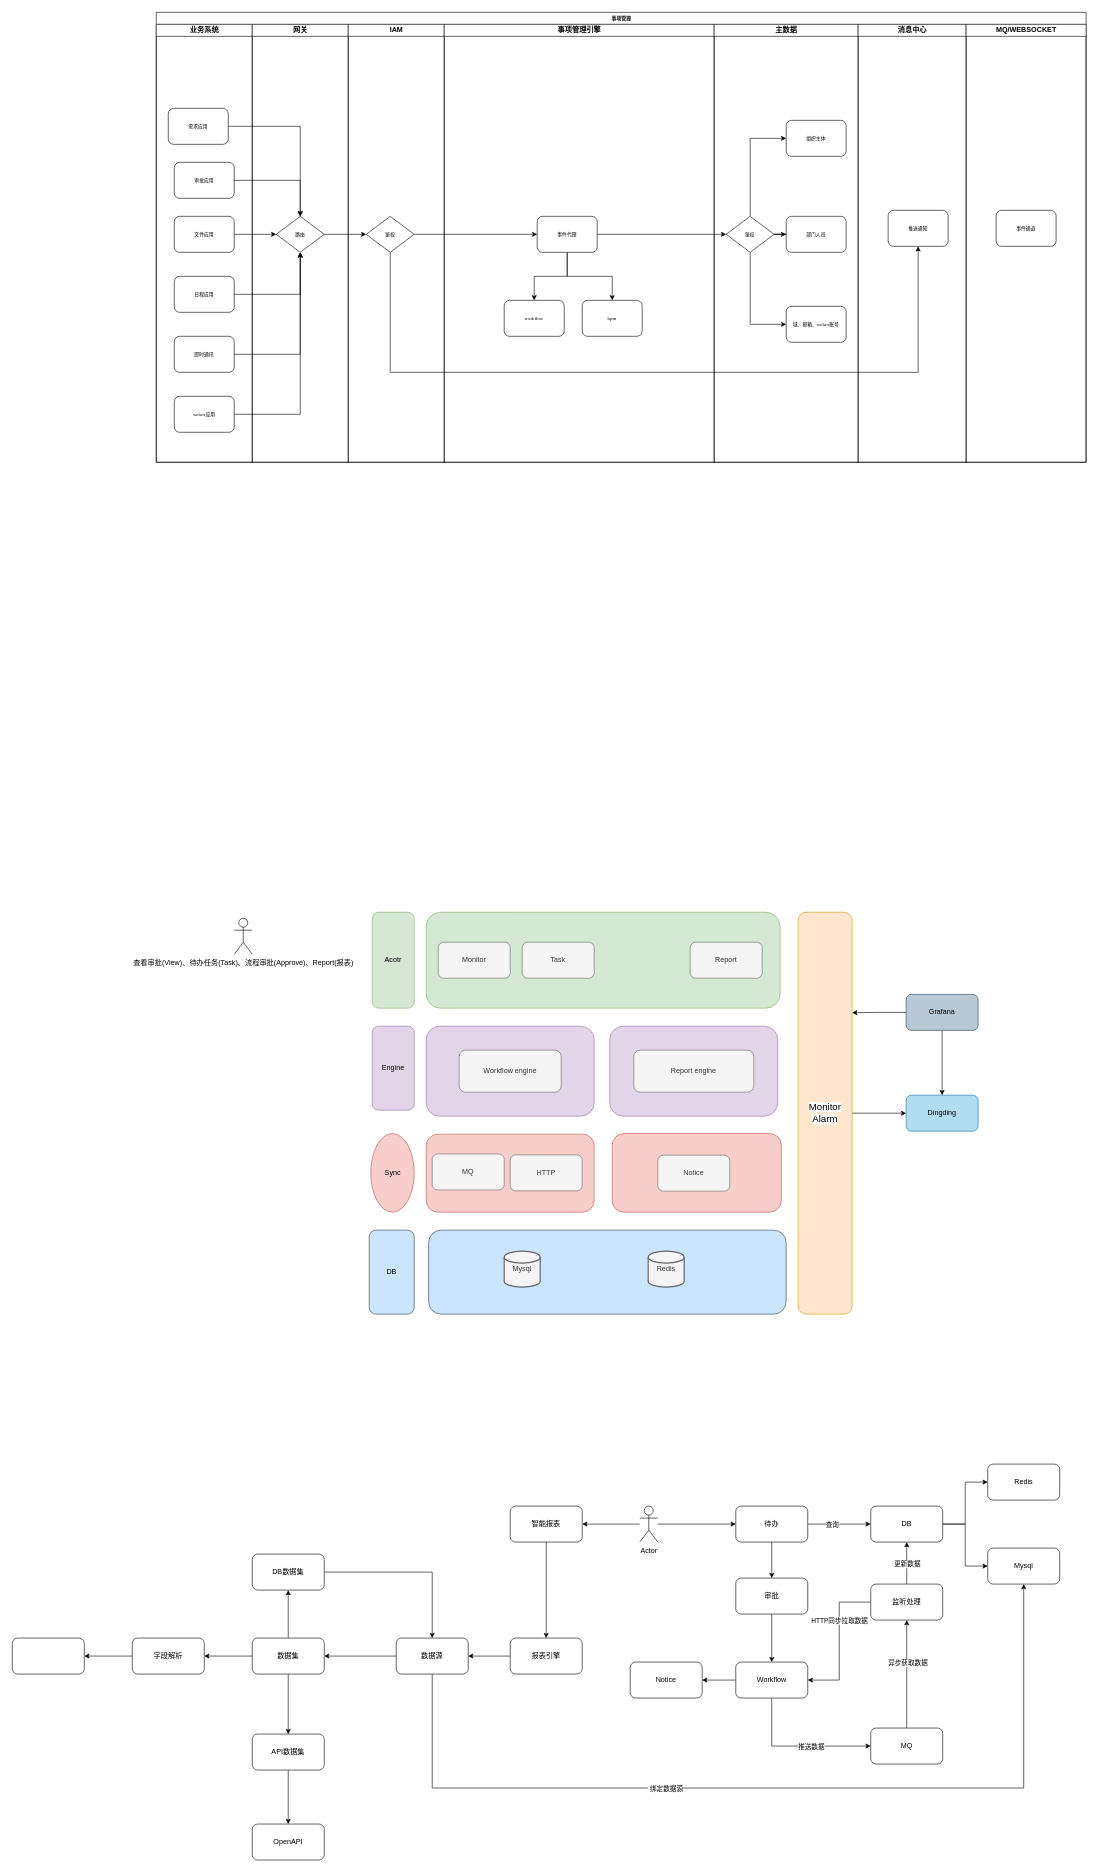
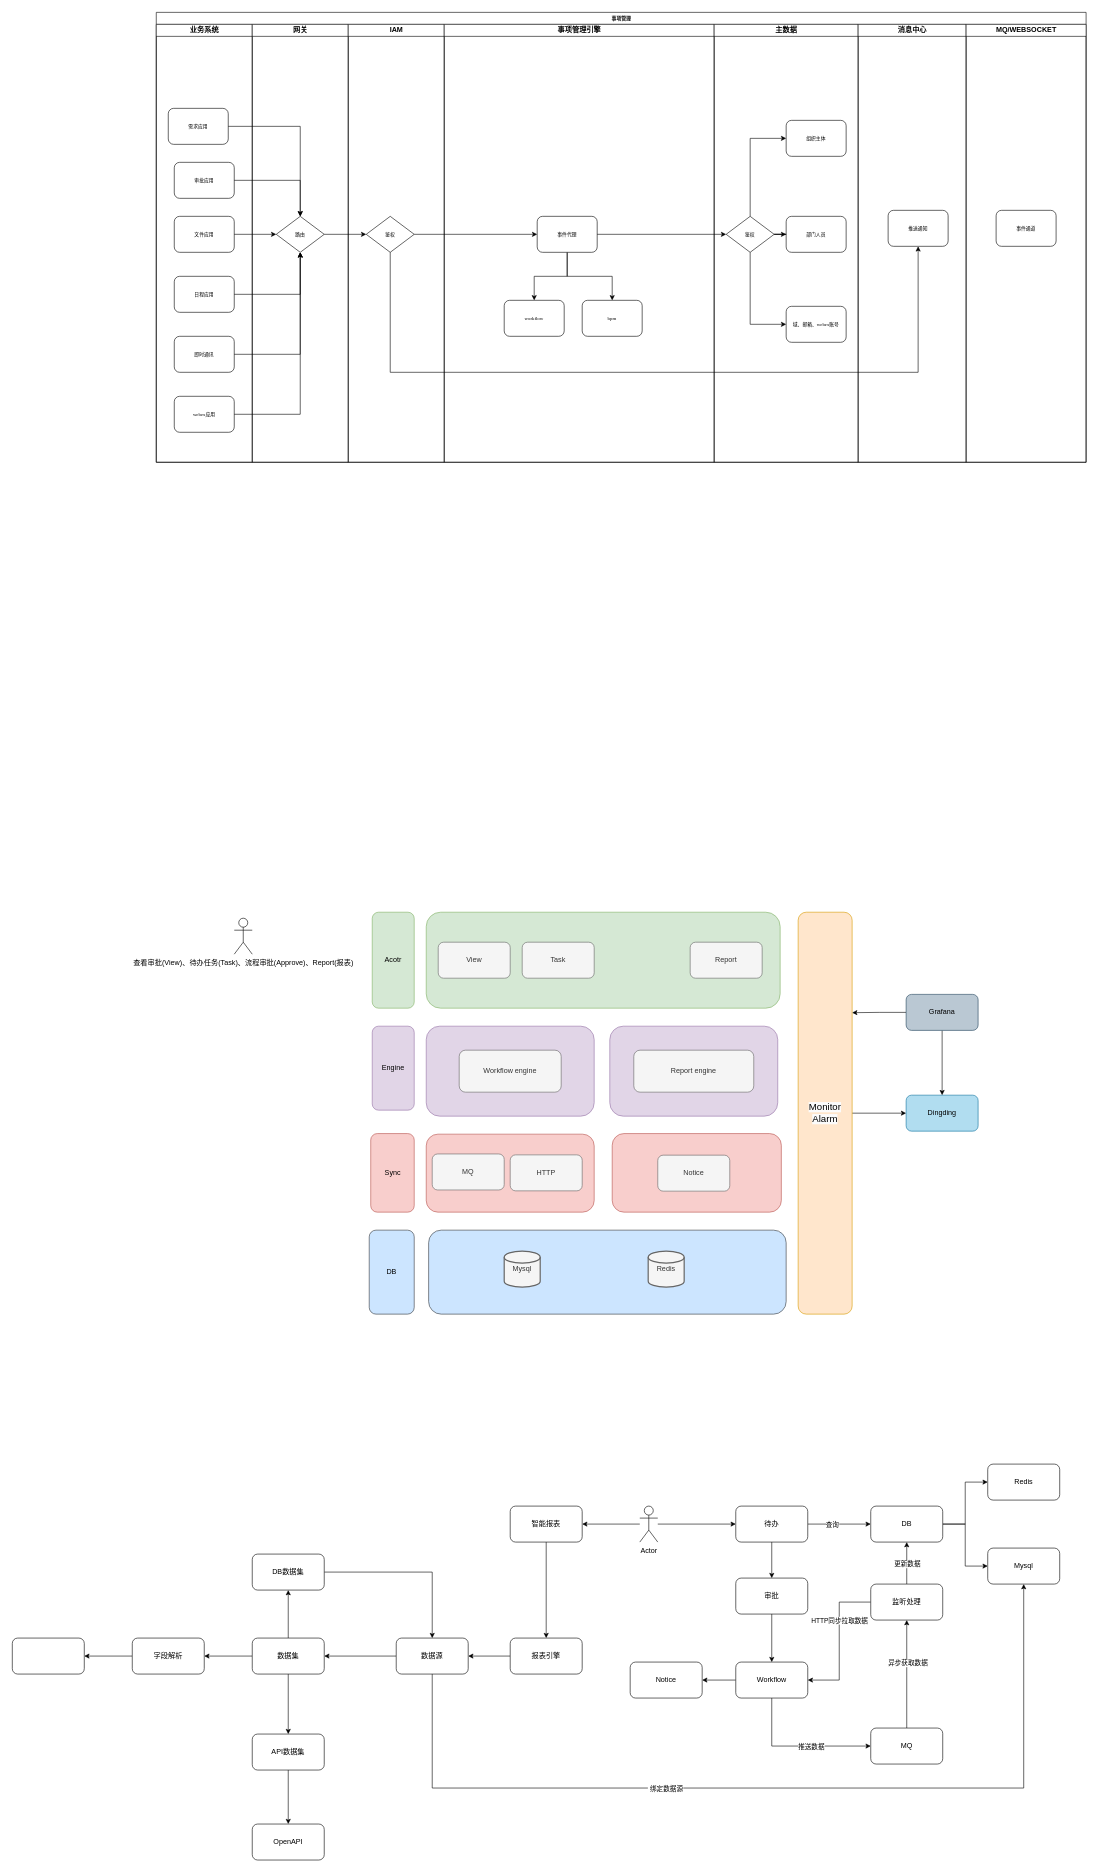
(474, 960) -> (474, 960)
(393, 1173) -> (393, 1173)
